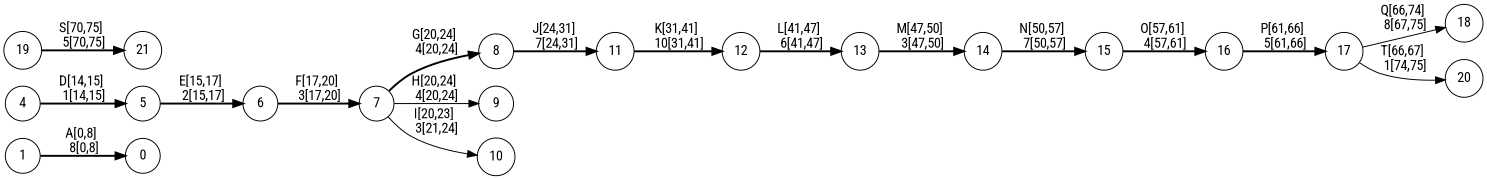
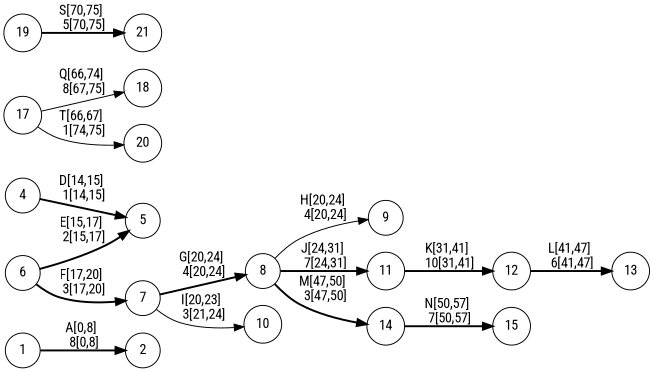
(917, 51) -> (312, 310)
(1224, 51) -> none
(197, 104) -> (81, 256)
(432, 104) -> (313, 233)
(143, 156) -> (143, 350)
